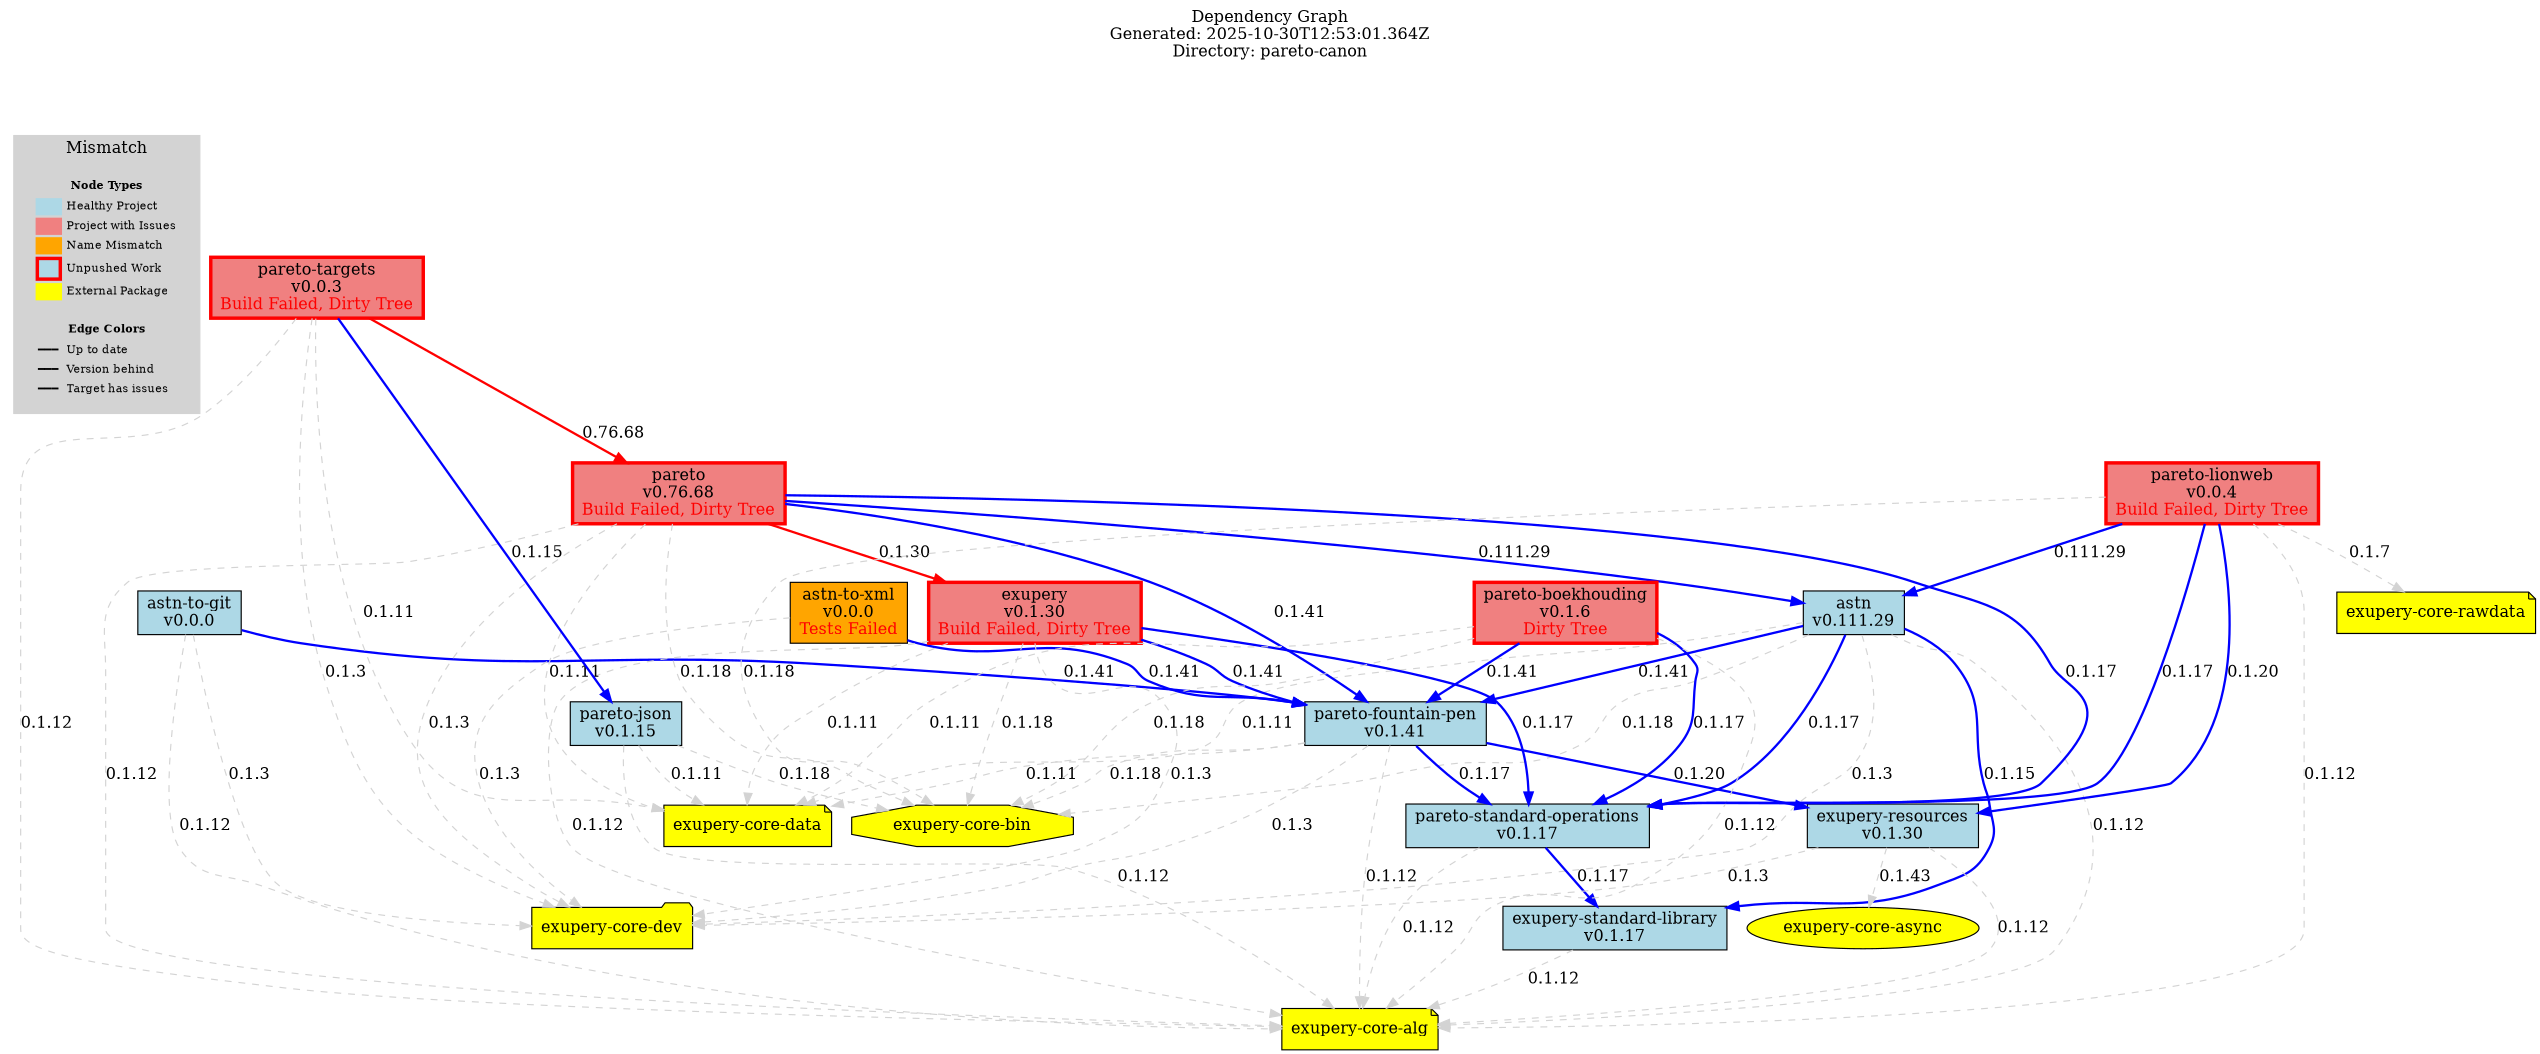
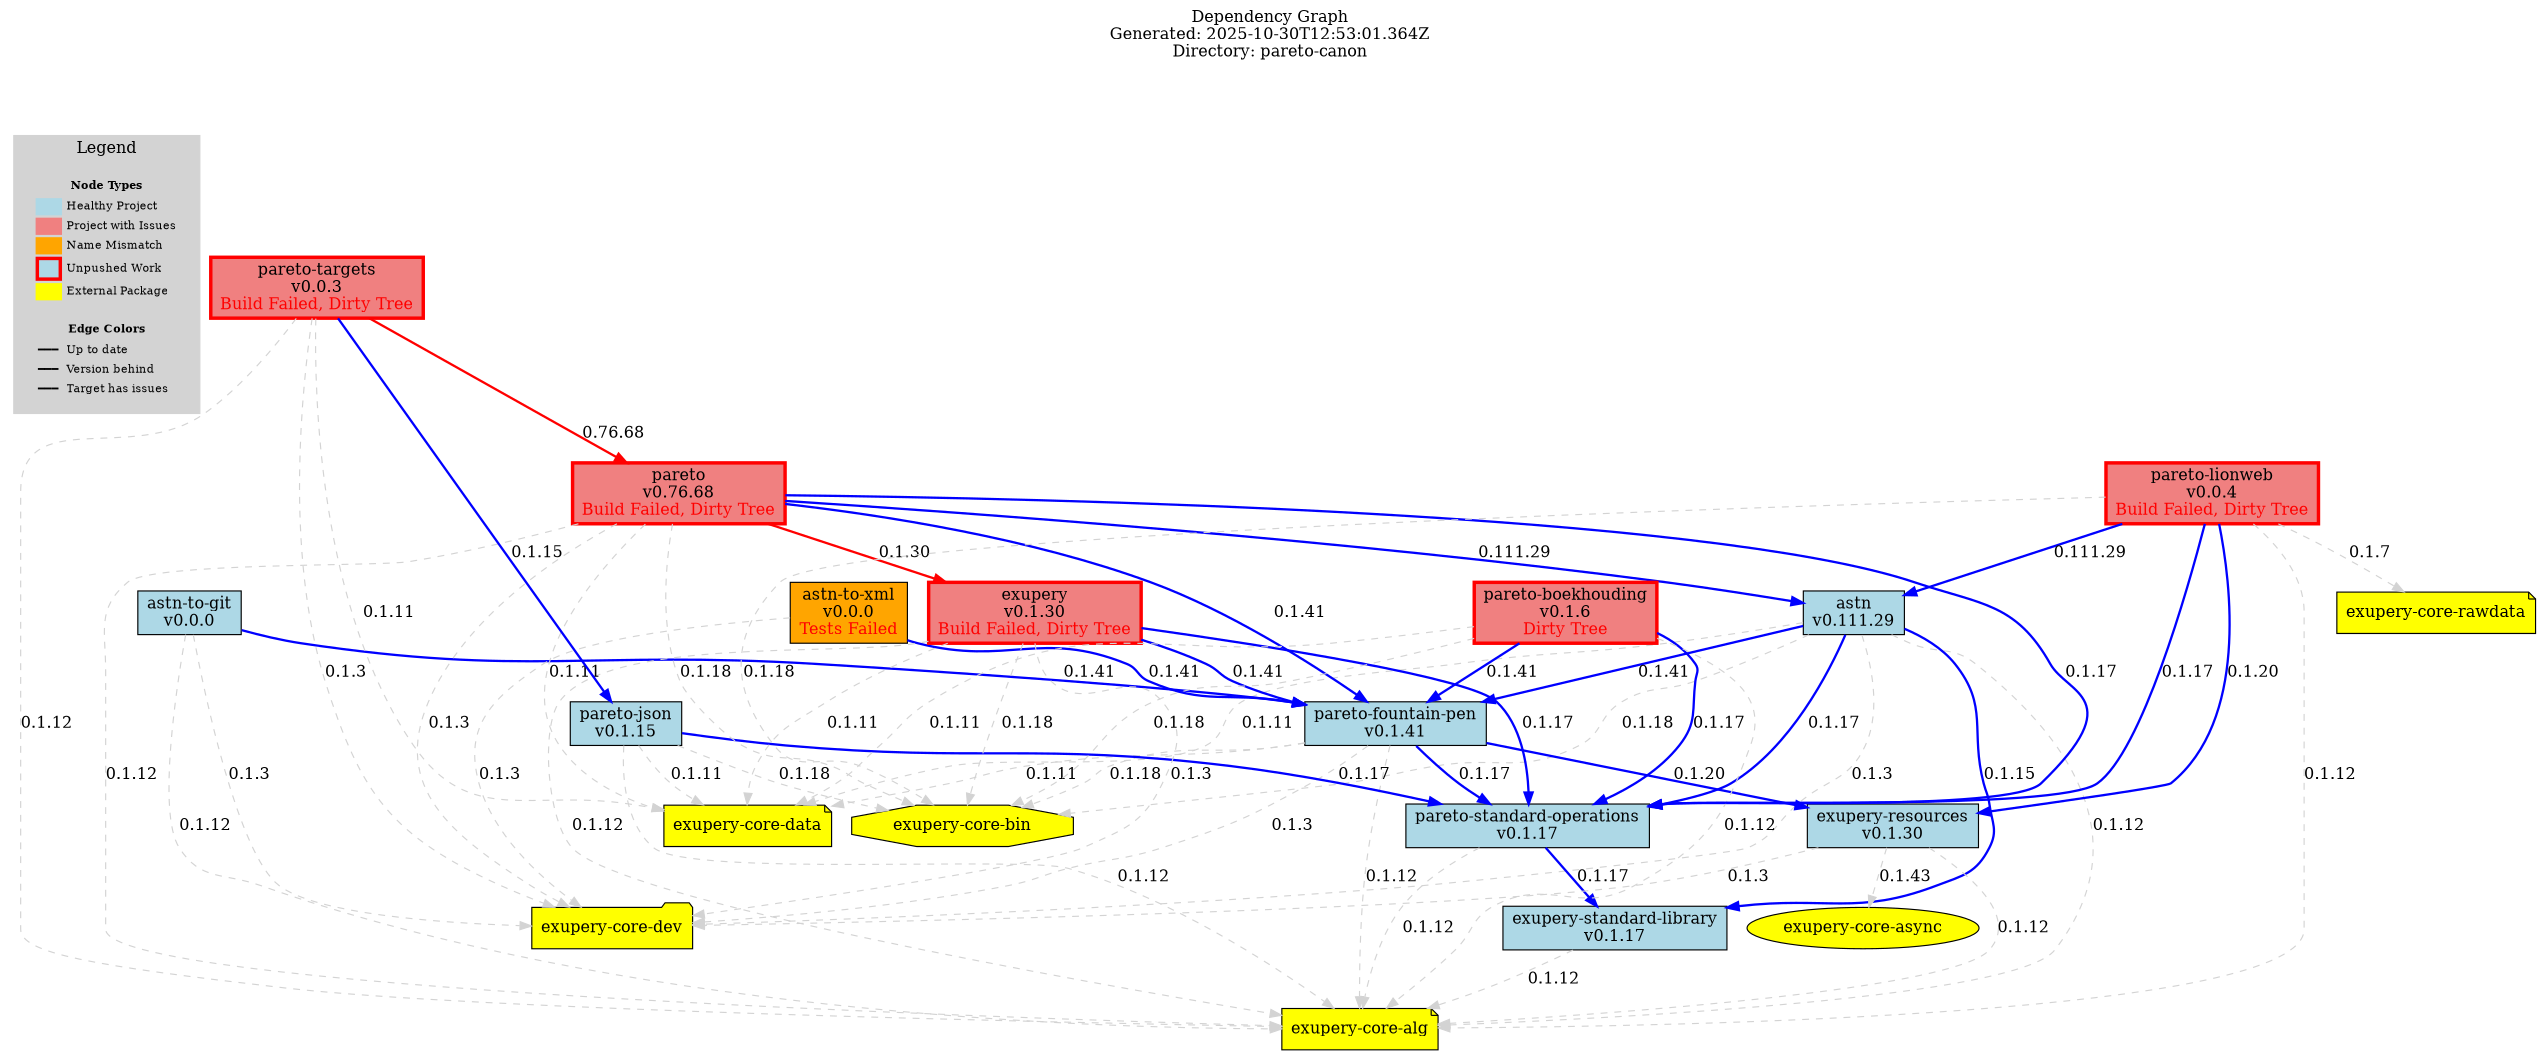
(107, 149) -> (107, 149)
none -> (1057, 754)
